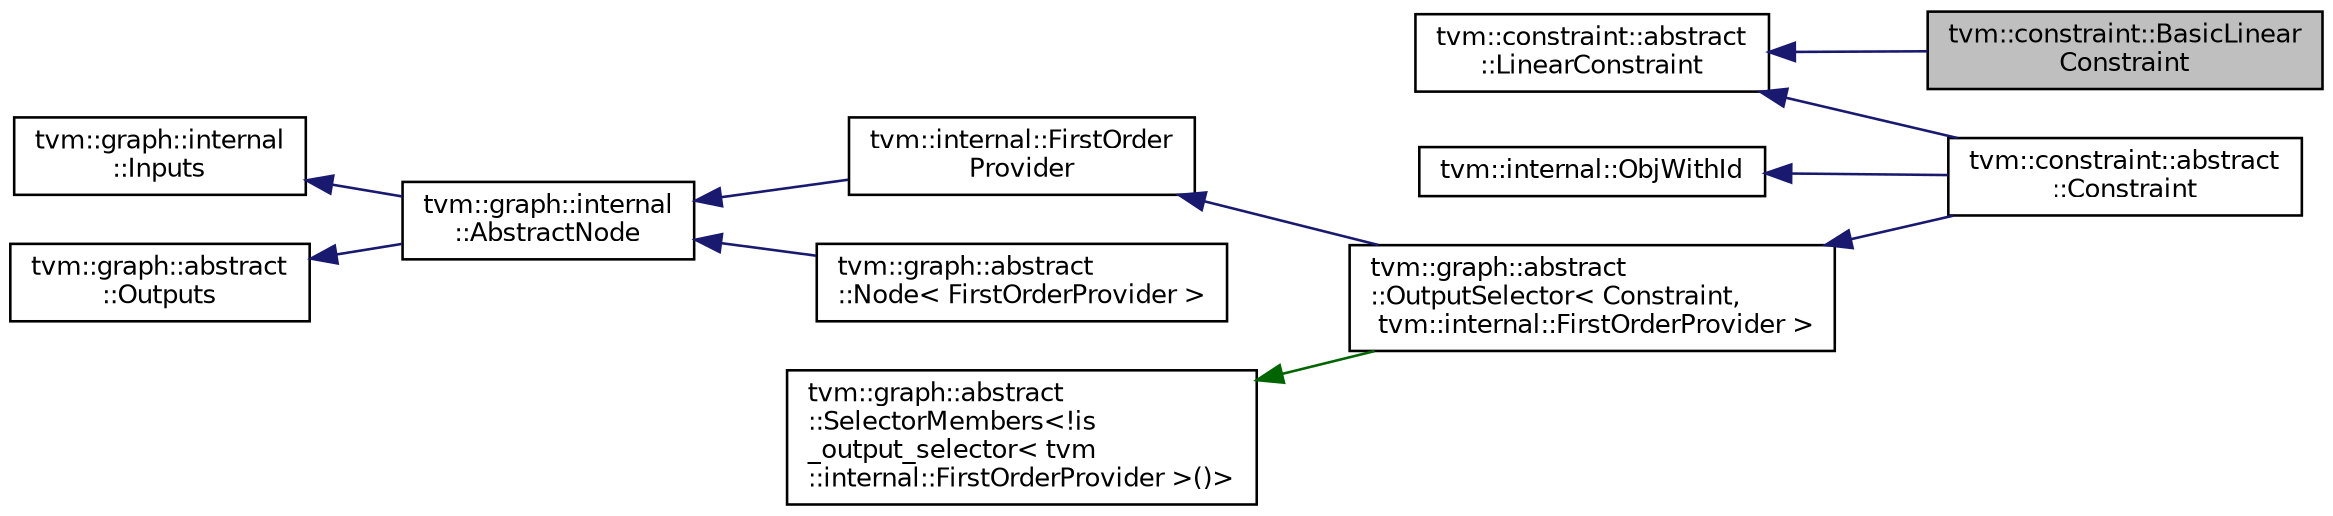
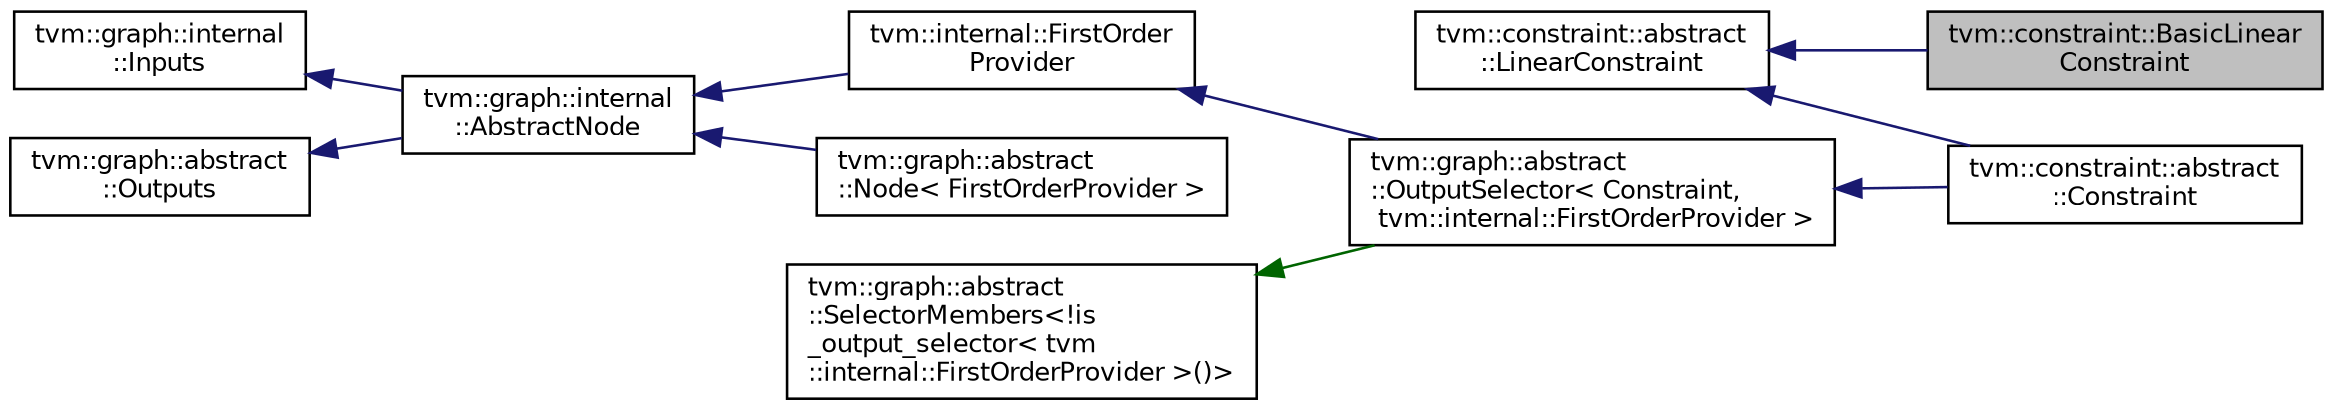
(1592, 172) -> none
